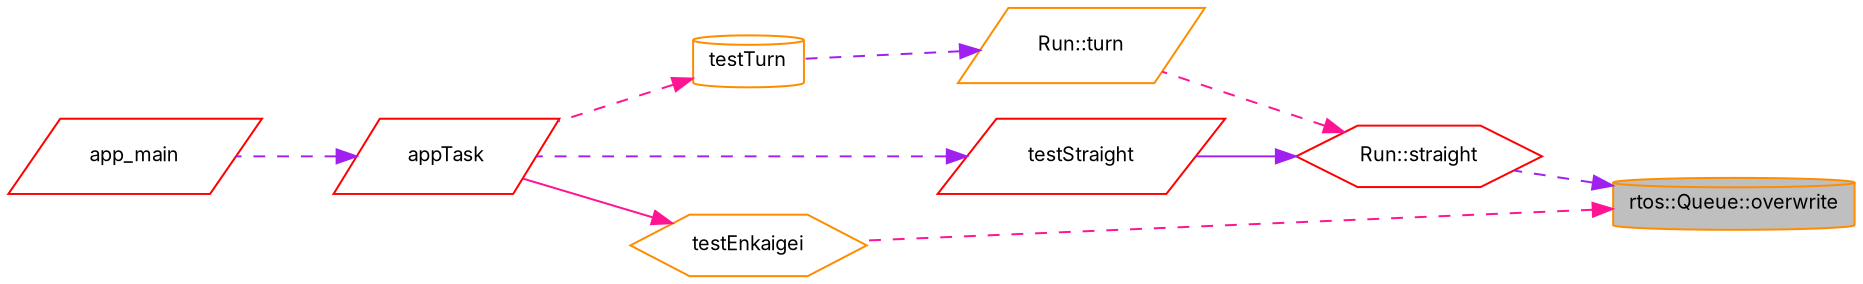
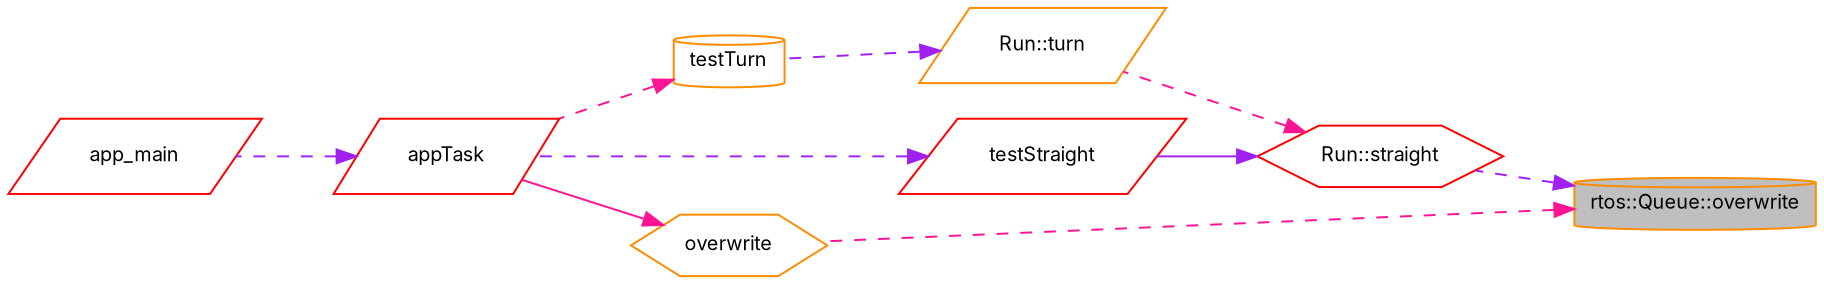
(749, 245) -> (729, 245)
